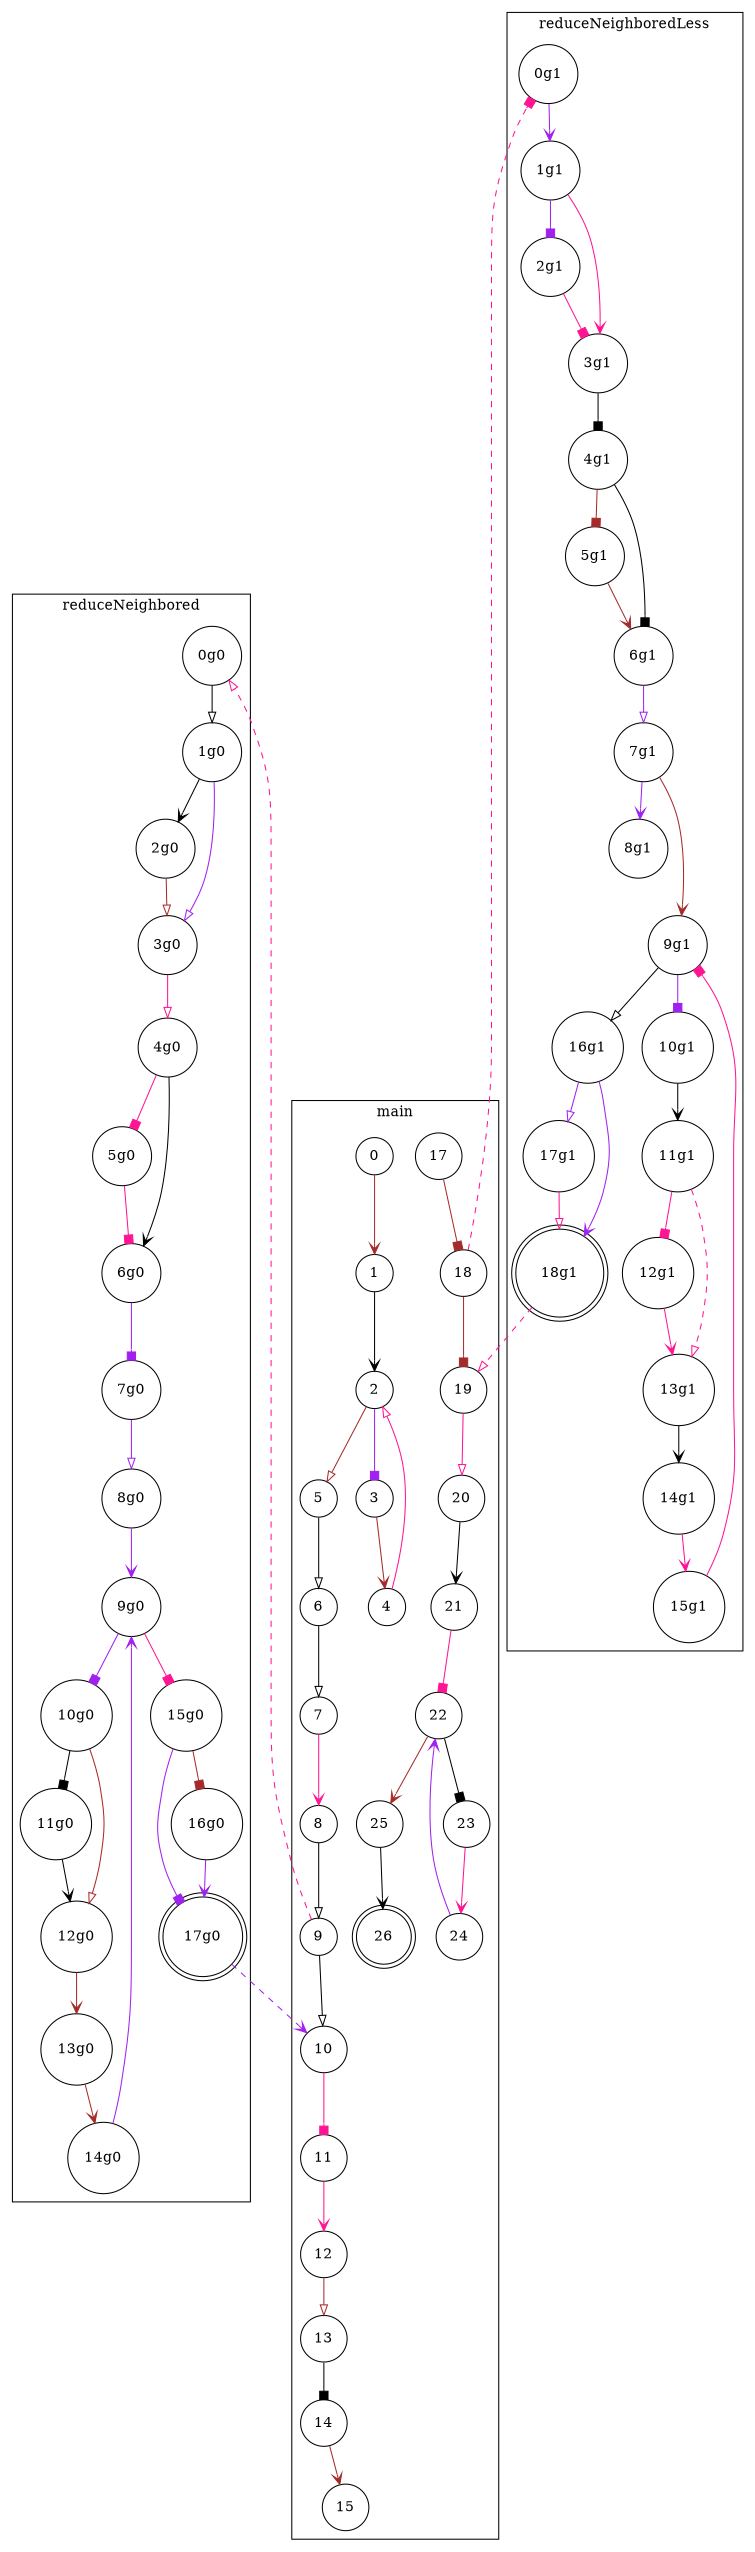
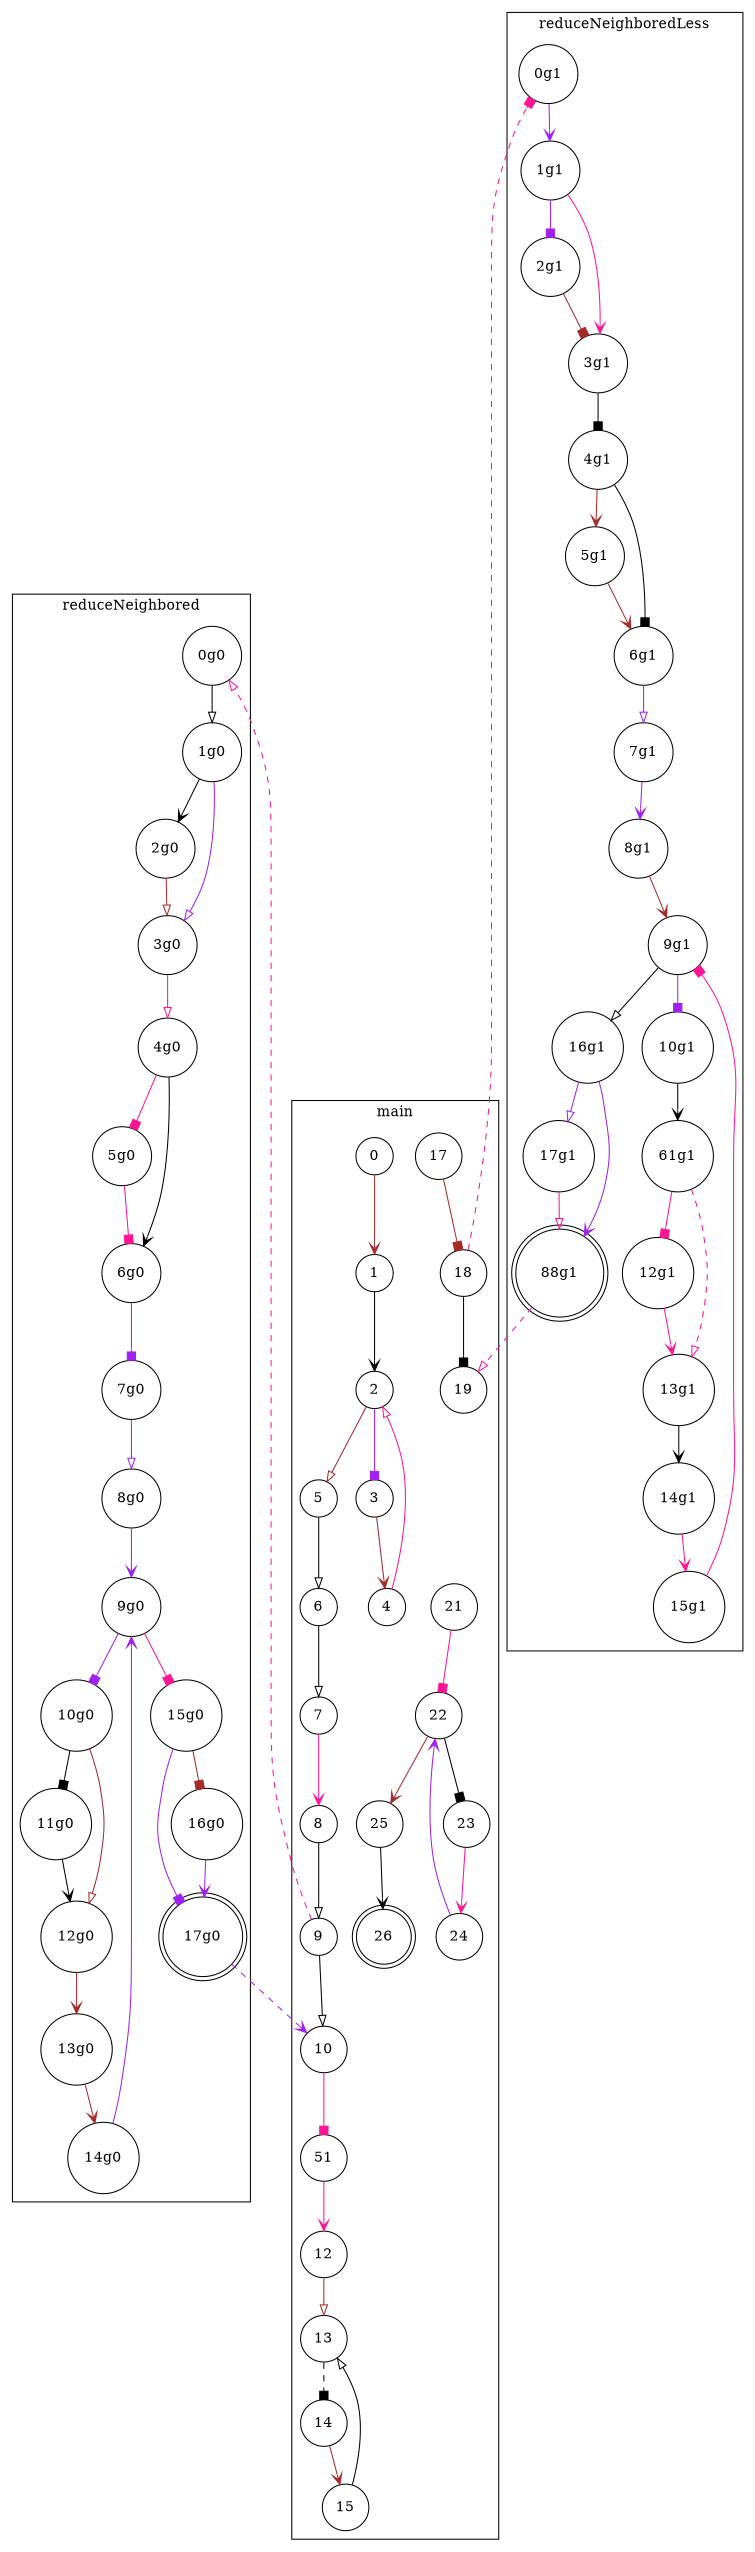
(572, 310) -> (572, 310)
(597, 503) -> (597, 503)
(681, 839) -> (656, 892)
(678, 1156) -> (678, 1156)
(560, 1273) -> (560, 1273)
(464, 1326) -> (464, 1326)
(461, 1498) -> none
(324, 2158) -> (324, 2158)
(324, 2376) -> (324, 2376)
none -> (360, 2425)
